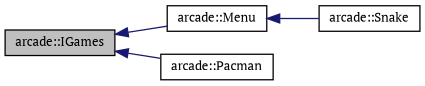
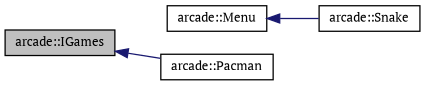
(148, 29) -> none
